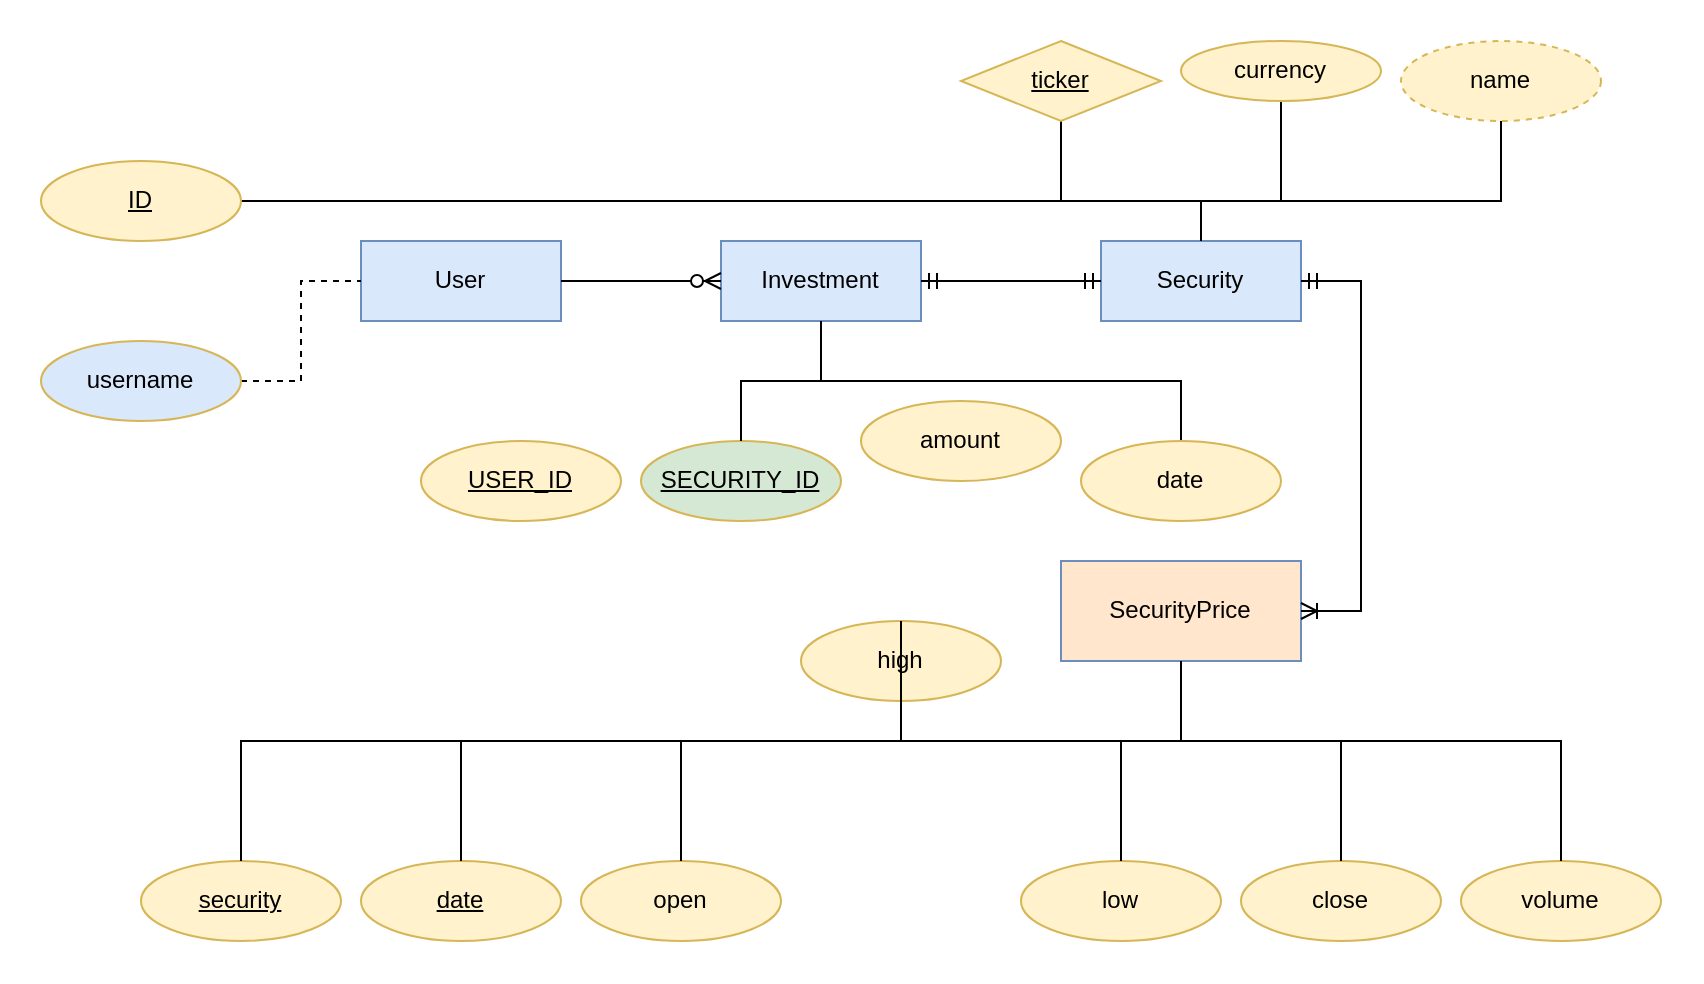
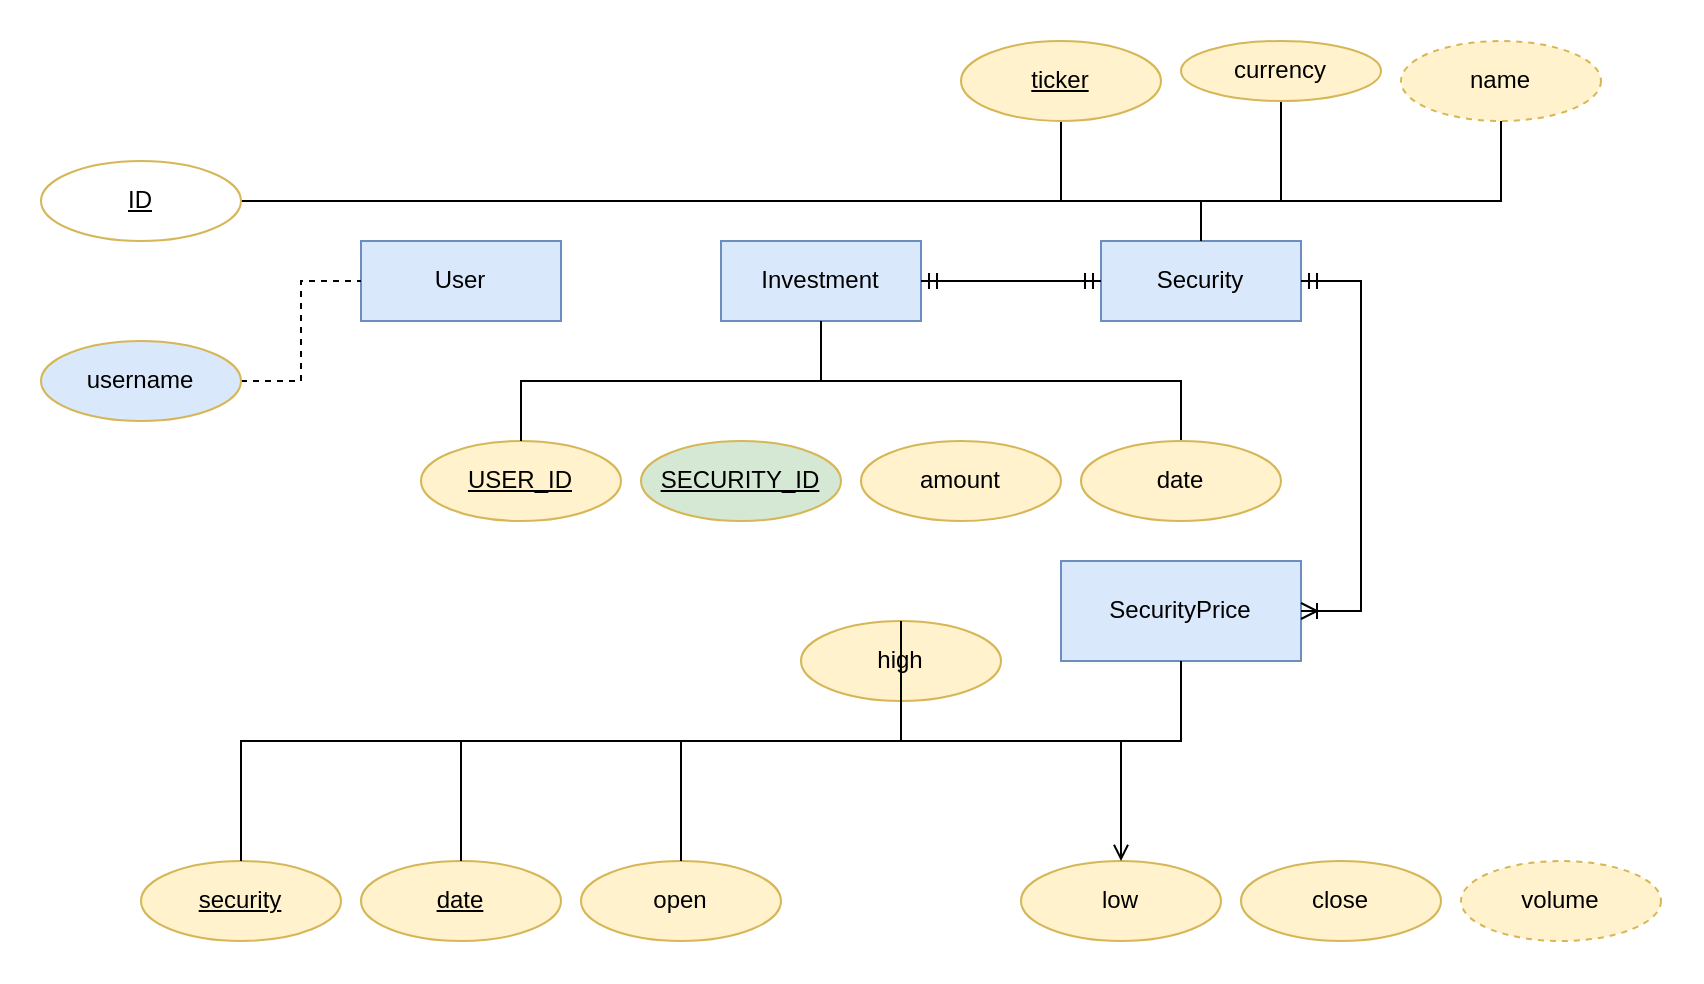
(1061, 81) -> (1061, 81)
(141, 201) -> (141, 201)
(641, 281) -> none
(741, 410) -> (602, 381)
(961, 441) -> (961, 481)
(1181, 611) -> (1181, 611)
(1513, 741) -> none
(1341, 803) -> none
(1121, 855) -> (1121, 853)
(1561, 901) -> (1561, 901)
